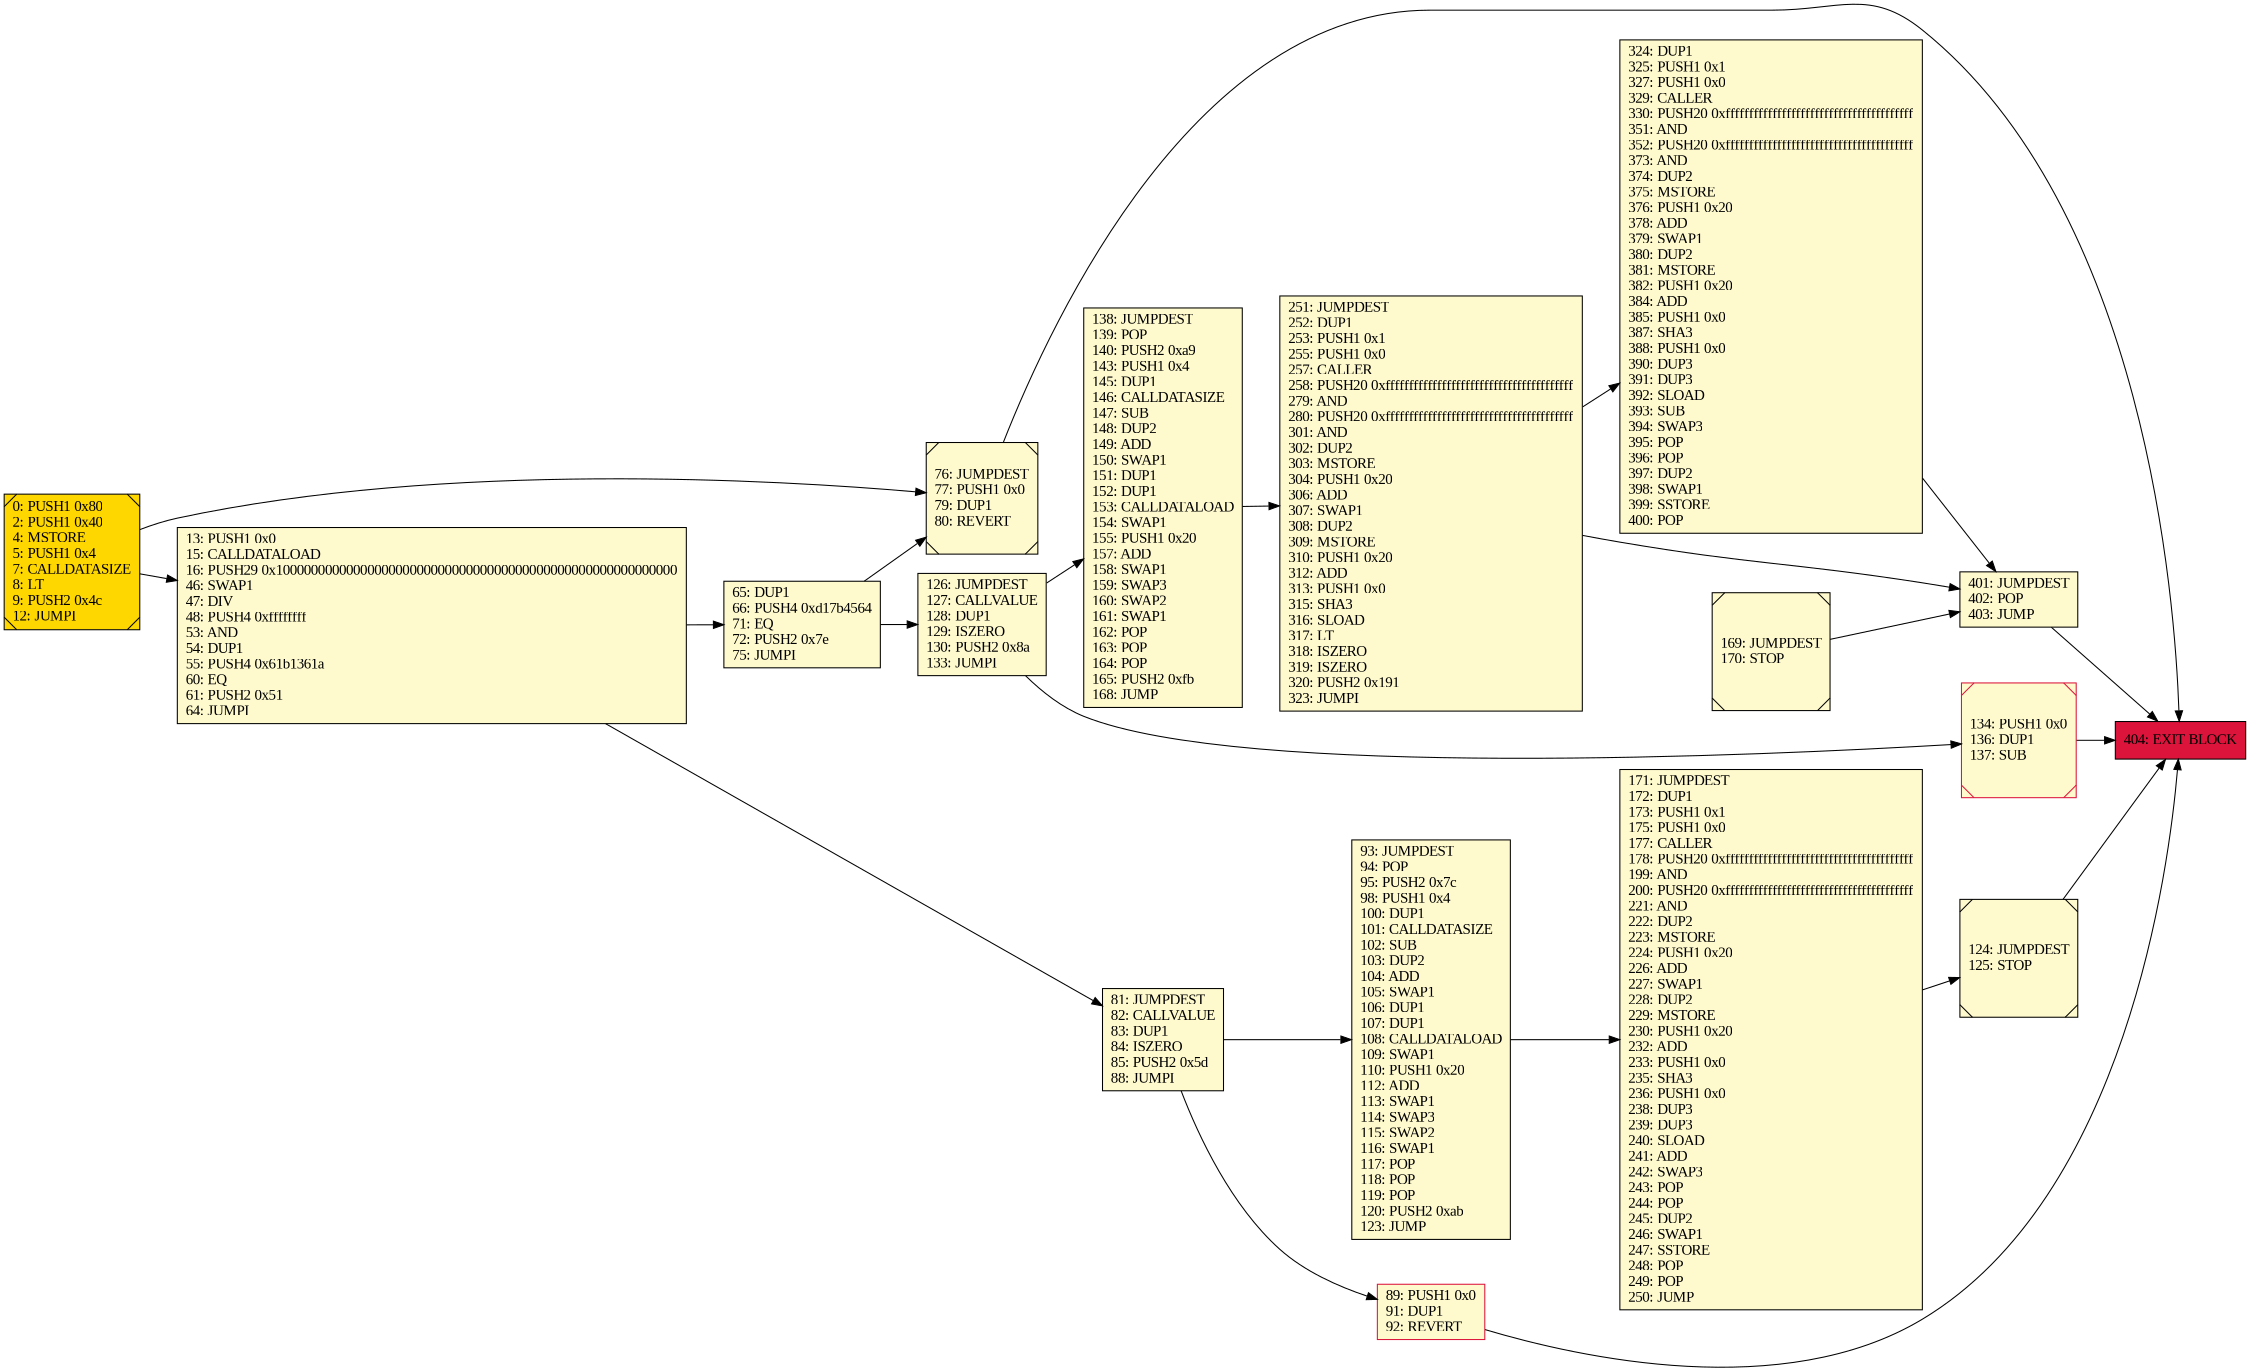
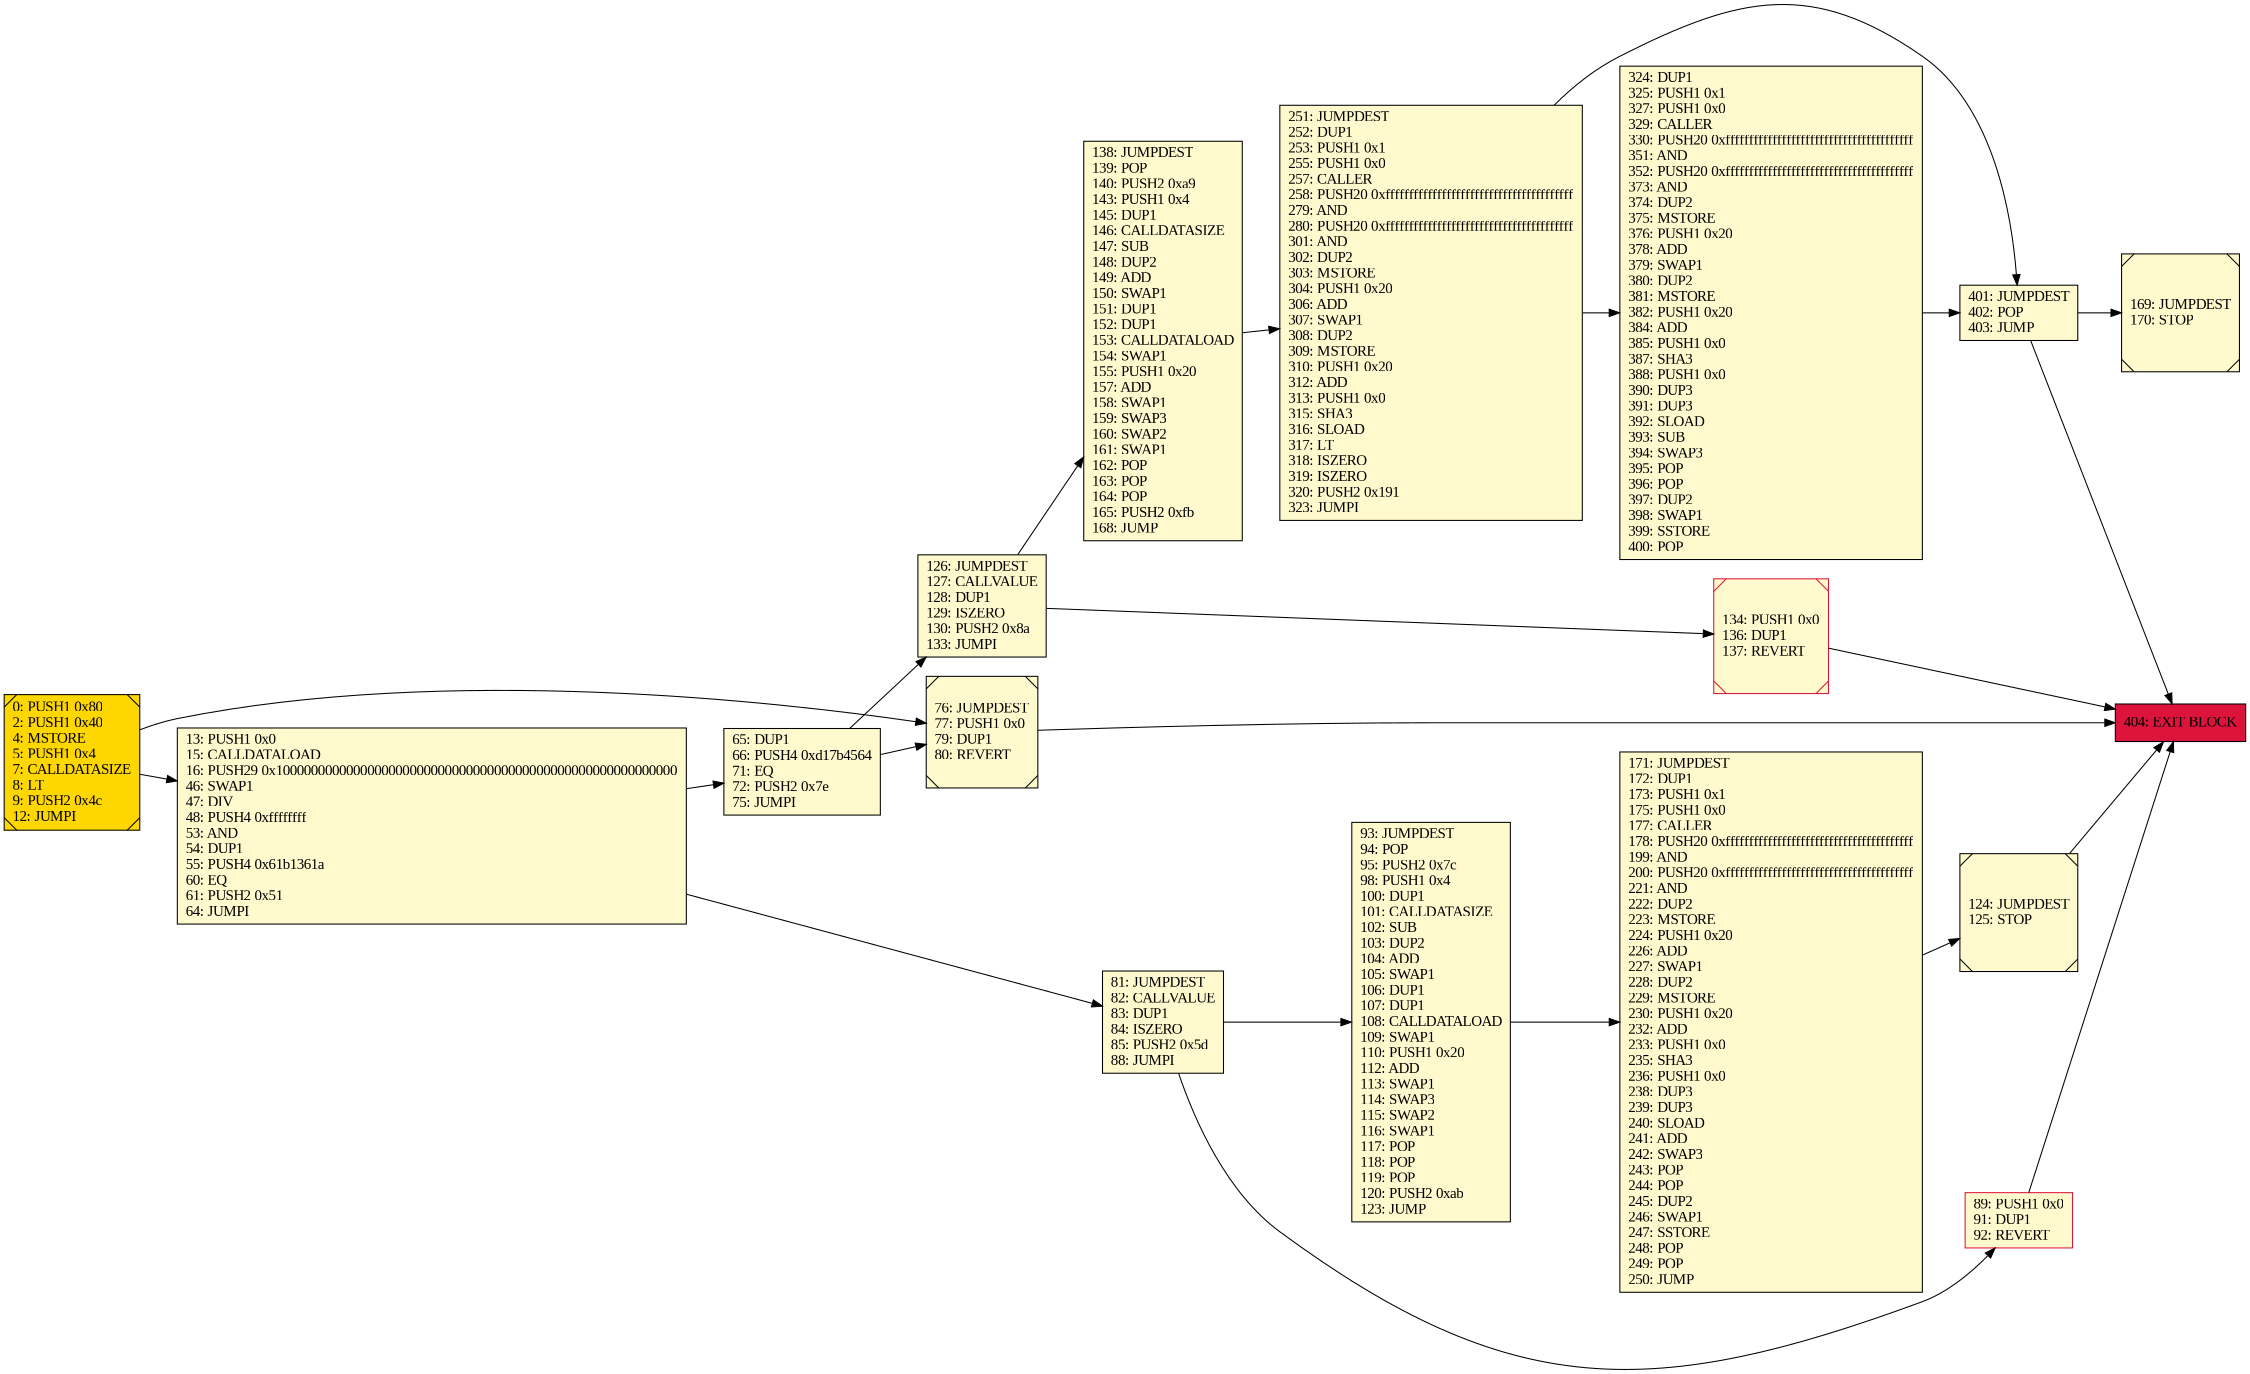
(1890, 627) -> (2095, 313)
(2019, 740) -> (1771, 636)
